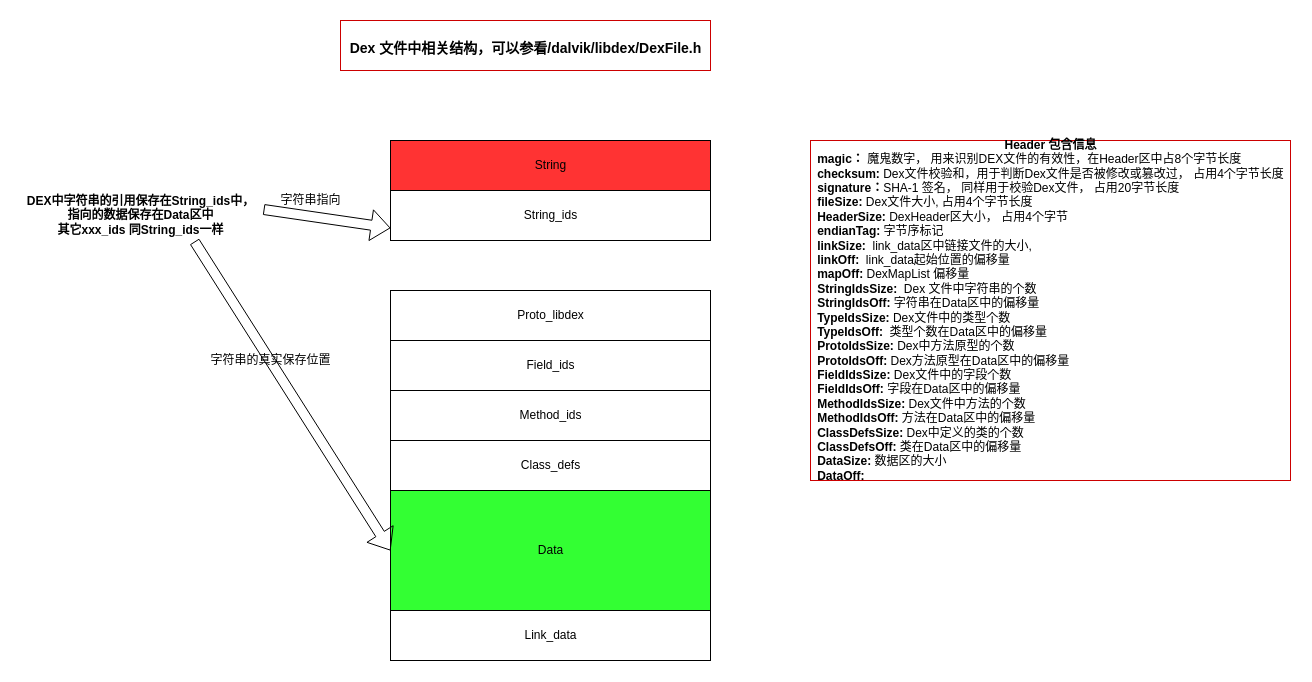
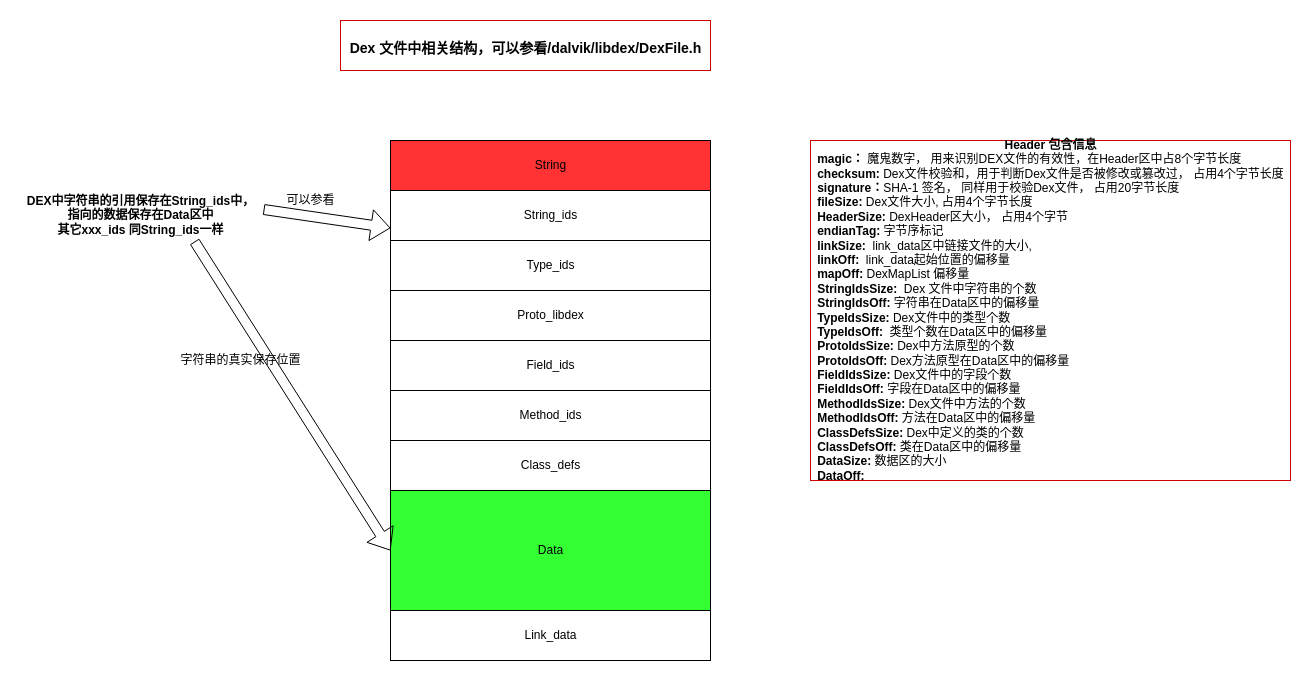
(311, 201) -> (311, 201)
none -> (551, 266)
(271, 361) -> (241, 361)
